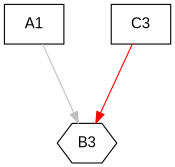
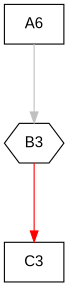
(34, 24) -> (34, 24)
(116, 78) -> (34, 197)
